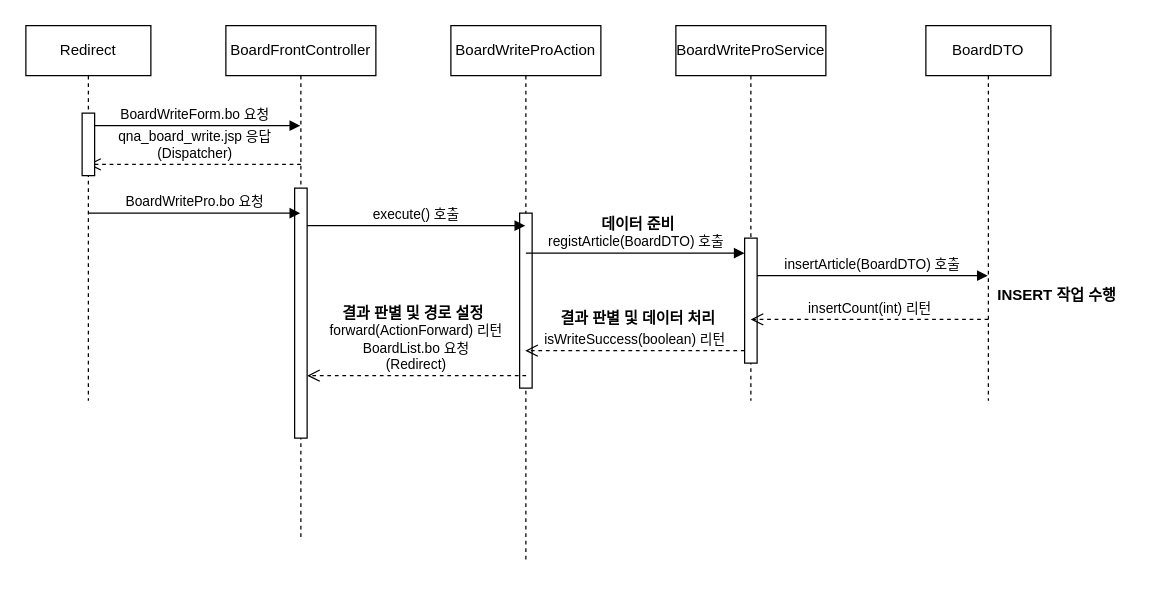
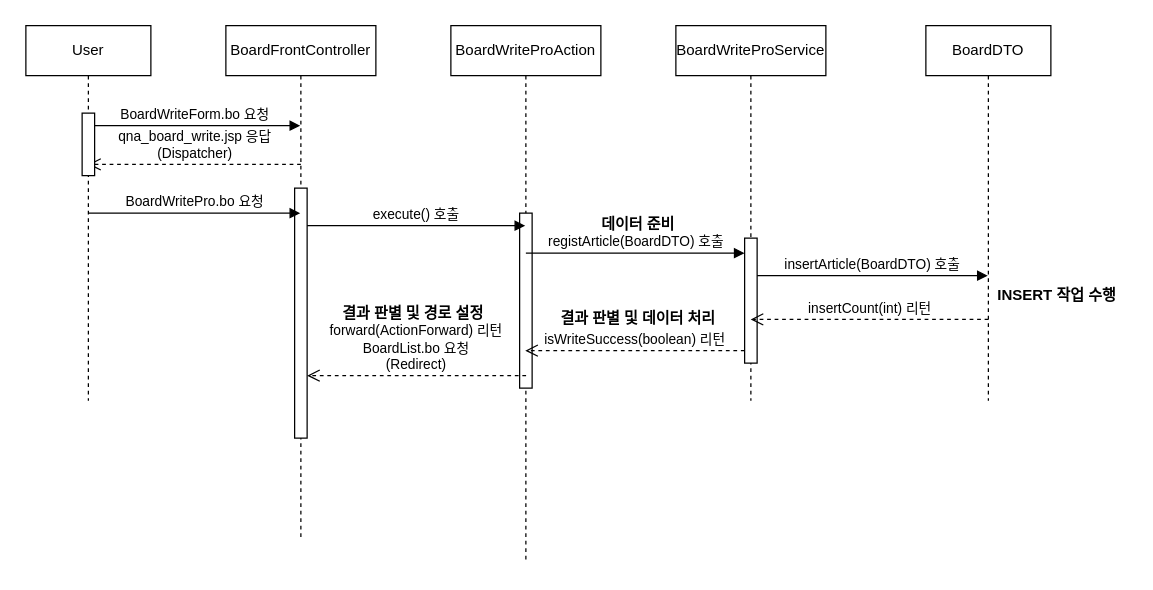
(88, 51) -> (88, 51)
